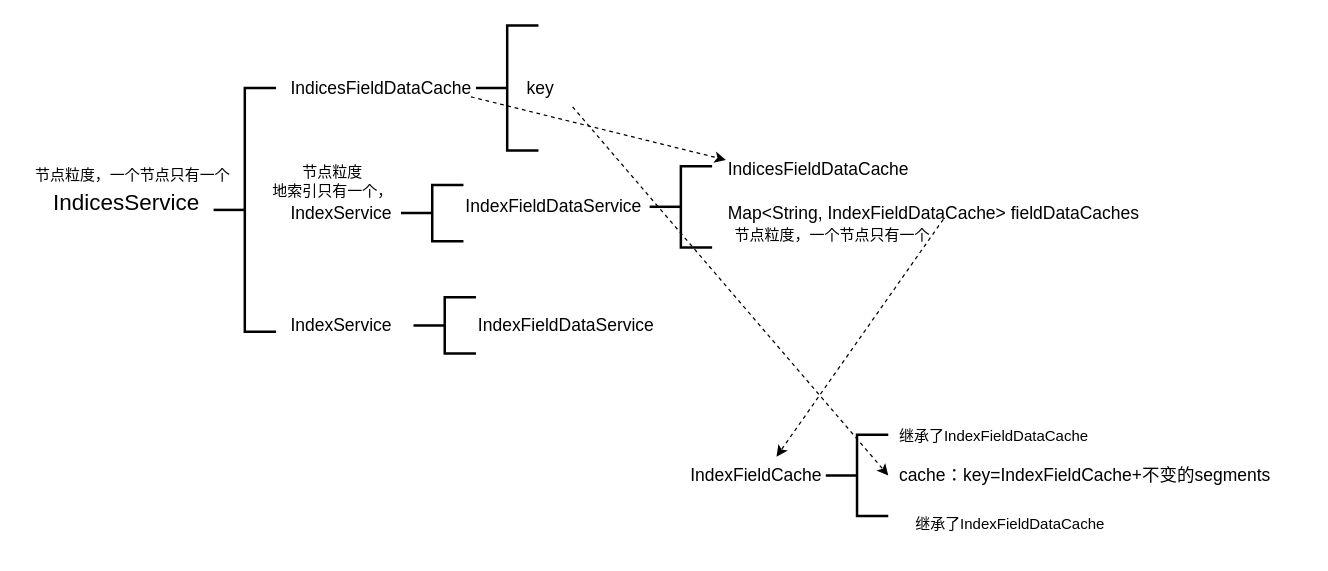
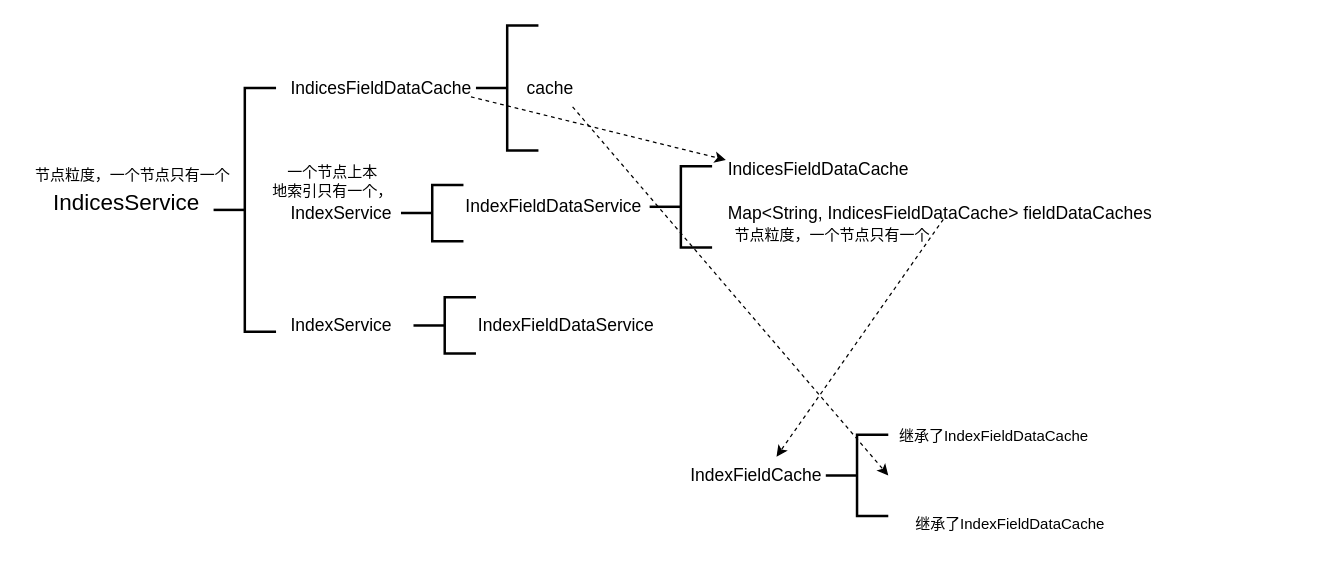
(539, 87) -> (548, 87)
(333, 182) -> (333, 182)
(914, 212) -> (921, 212)
(1099, 476) -> none
